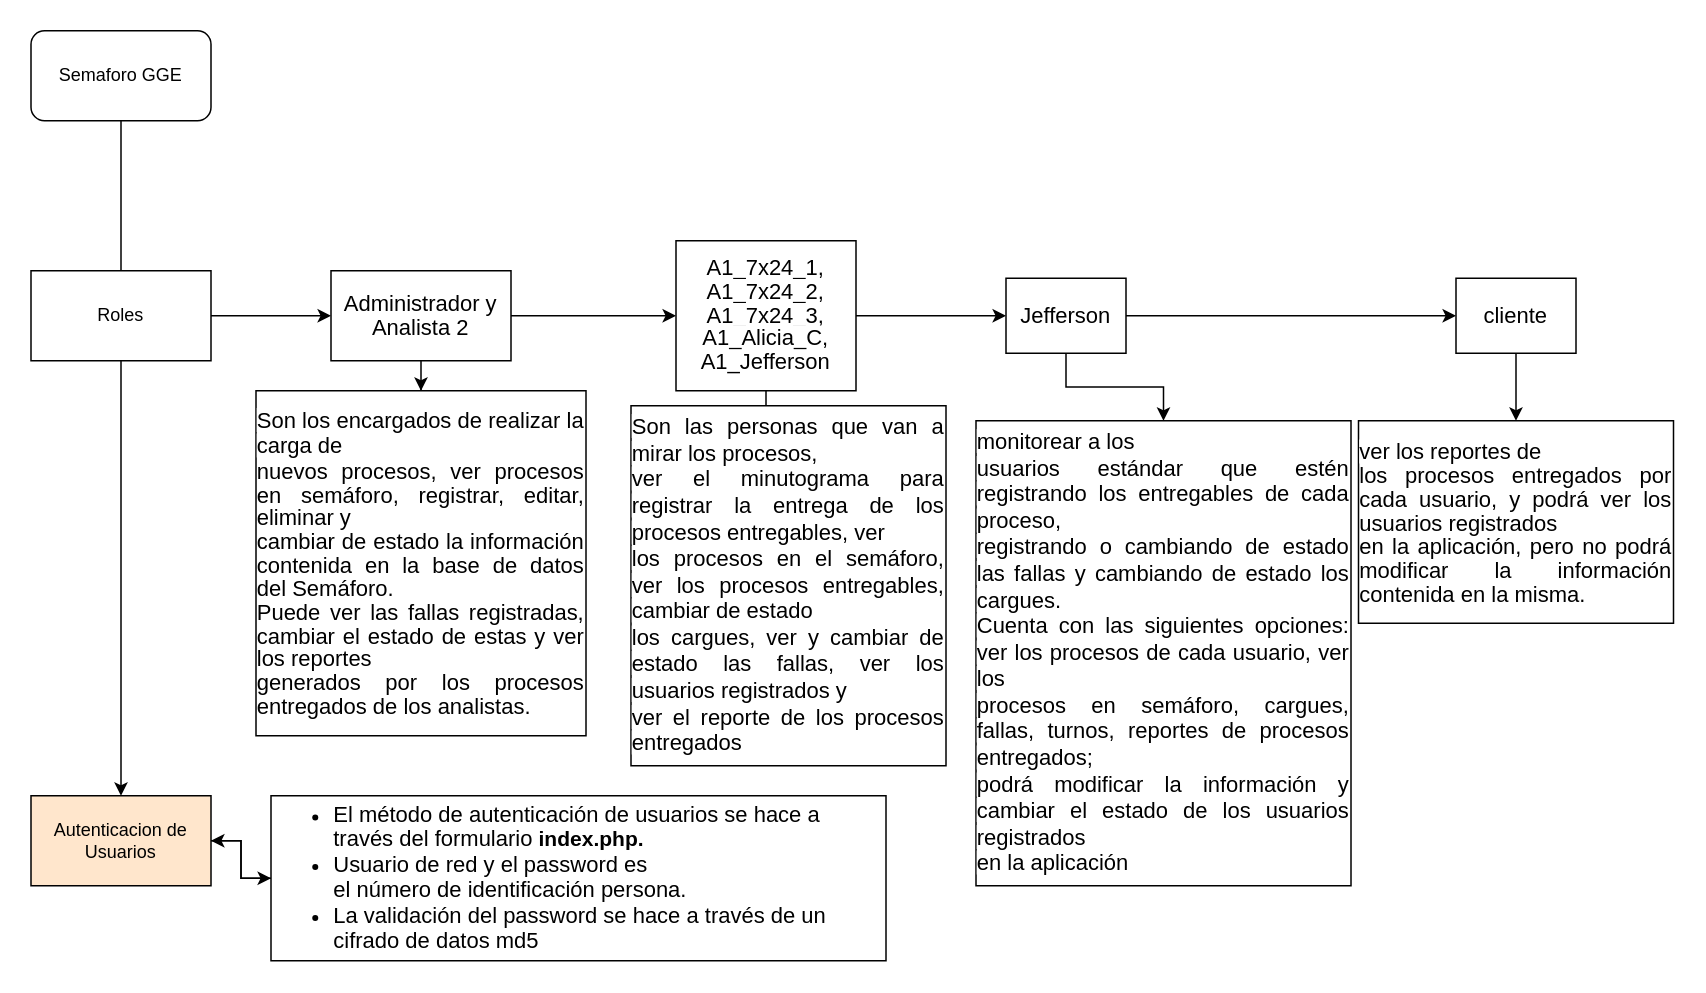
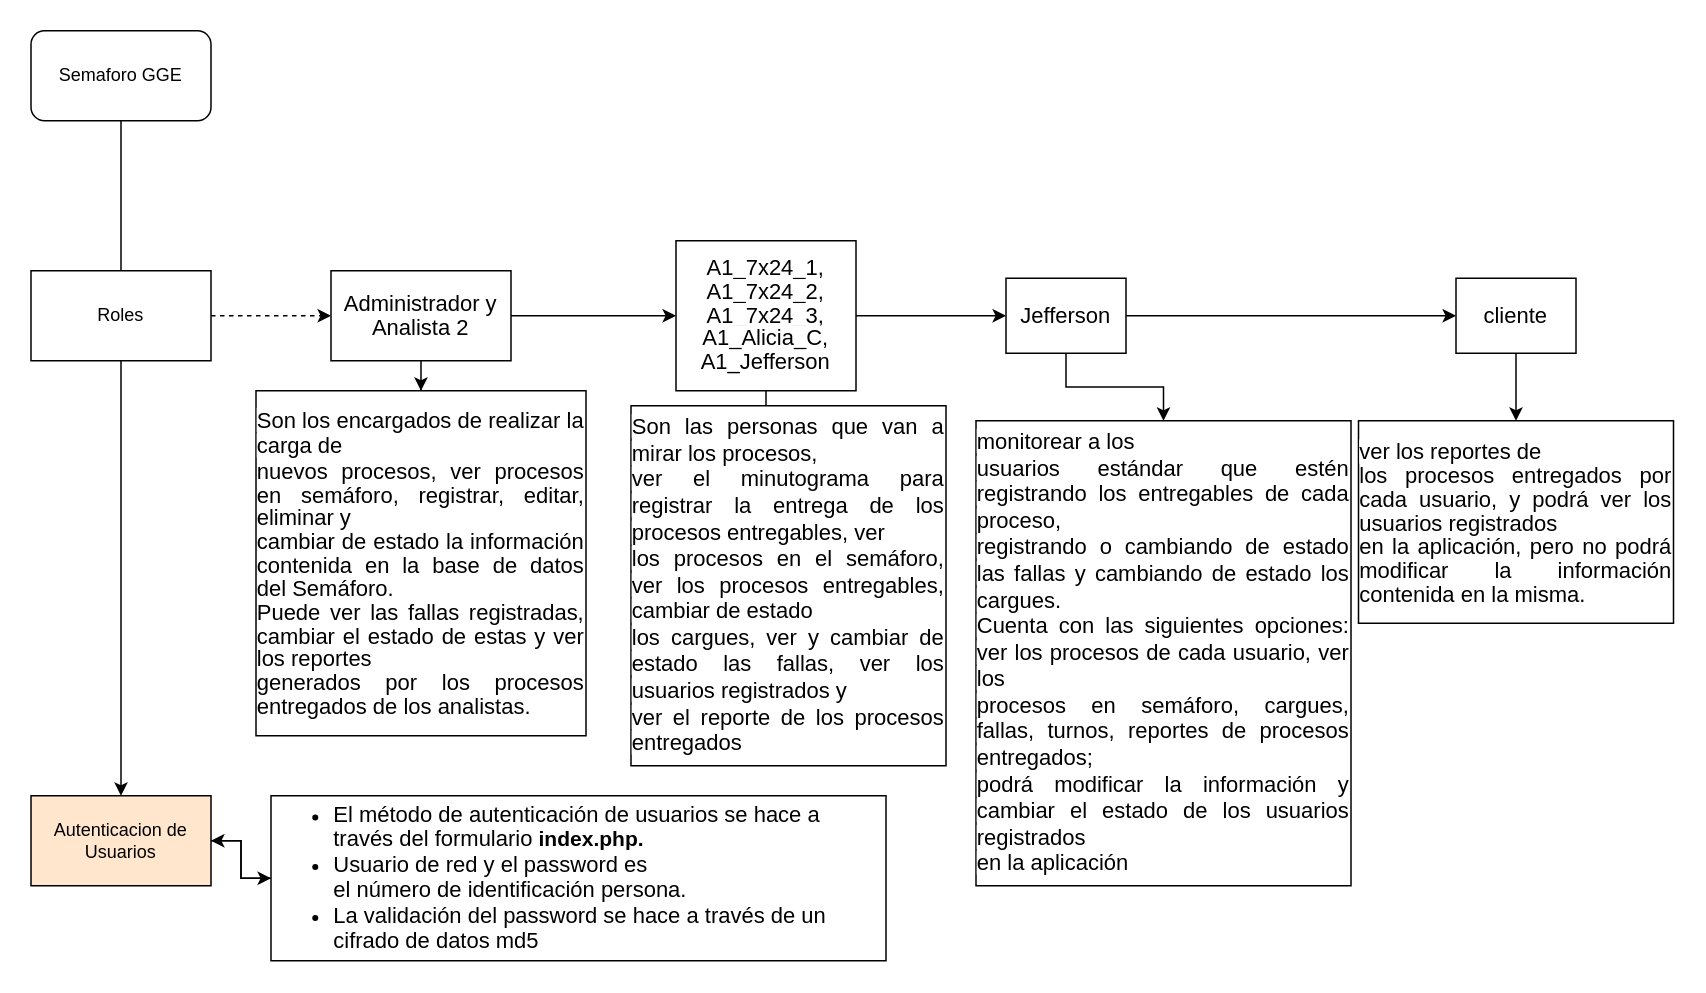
(266, 316) -> (266, 316)
